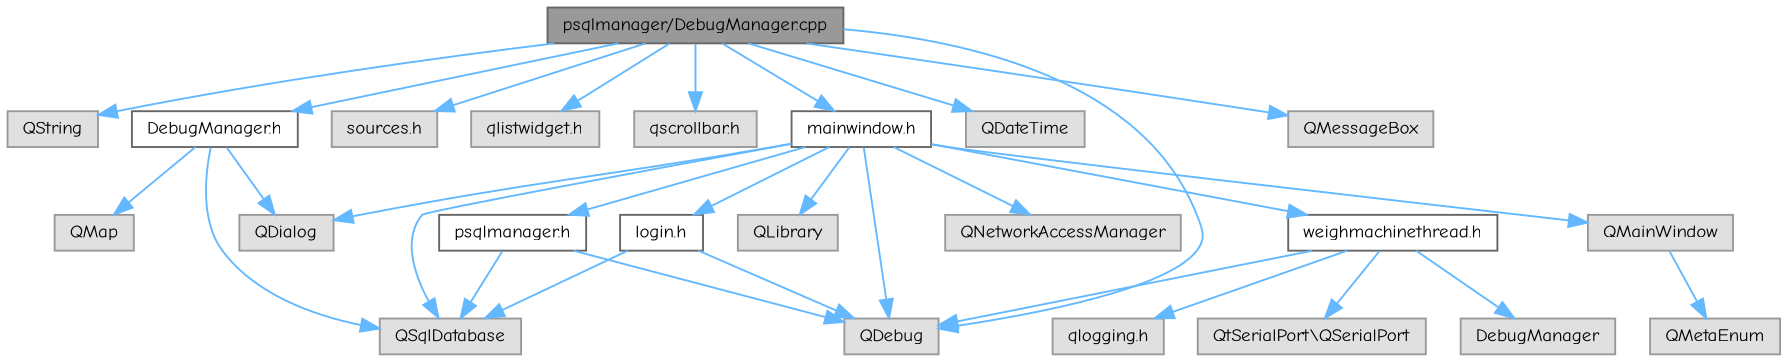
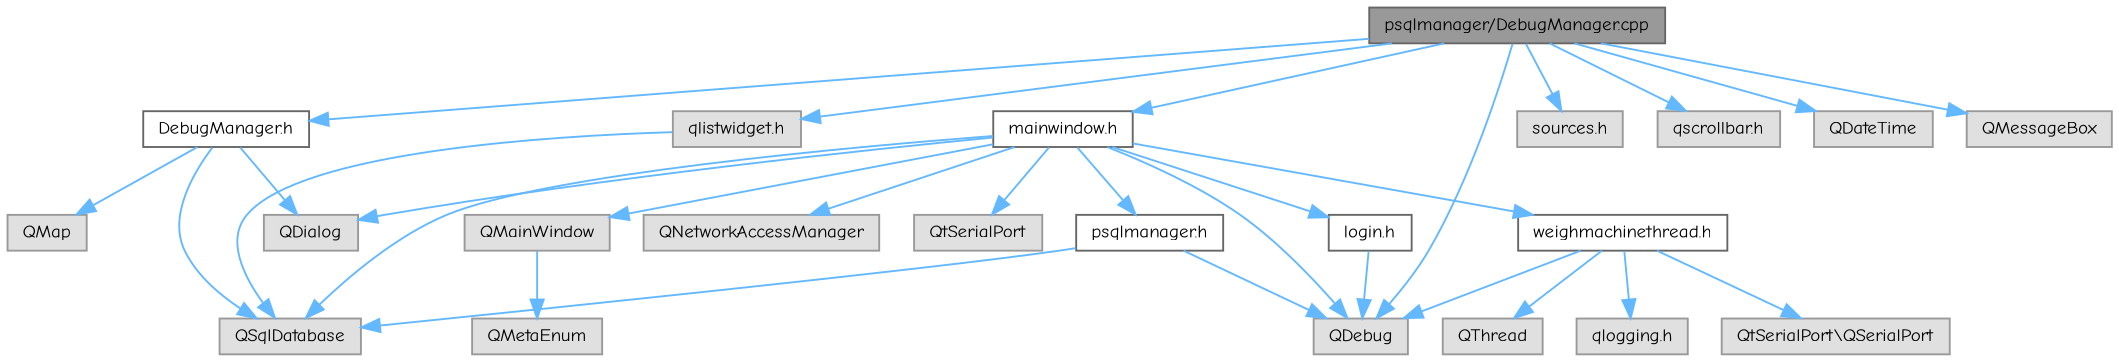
(53, 129) -> none
(788, 233) -> (978, 233)
(565, 280) -> (406, 156)
(1538, 336) -> (1493, 336)
